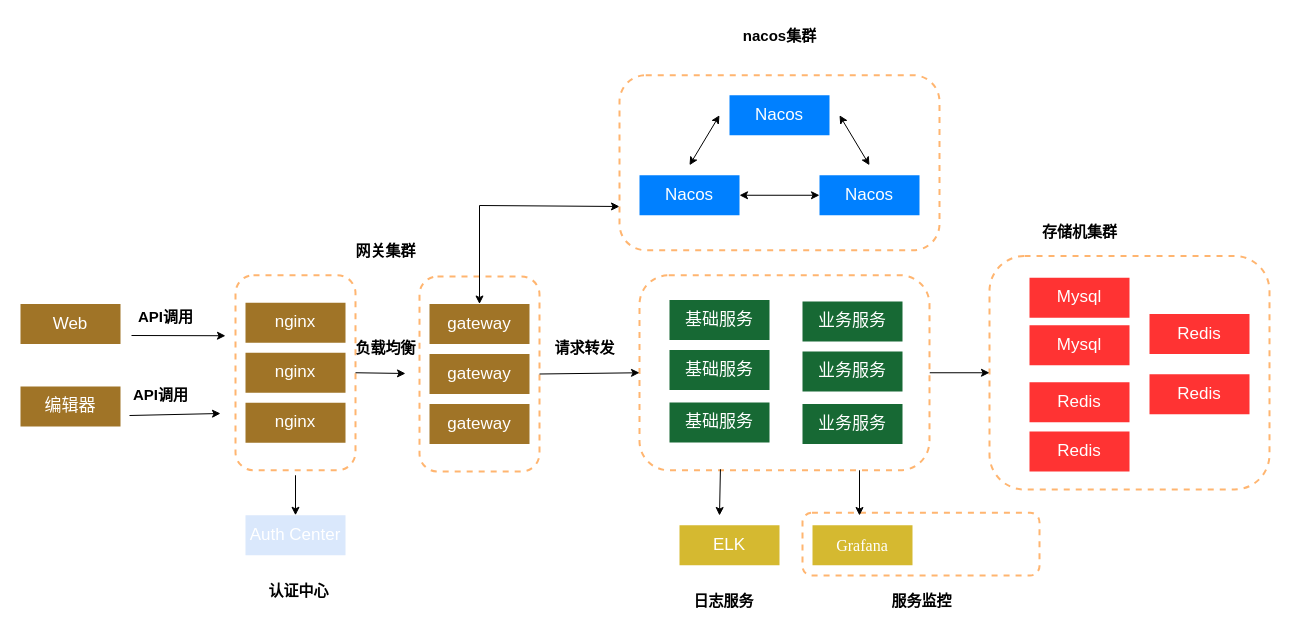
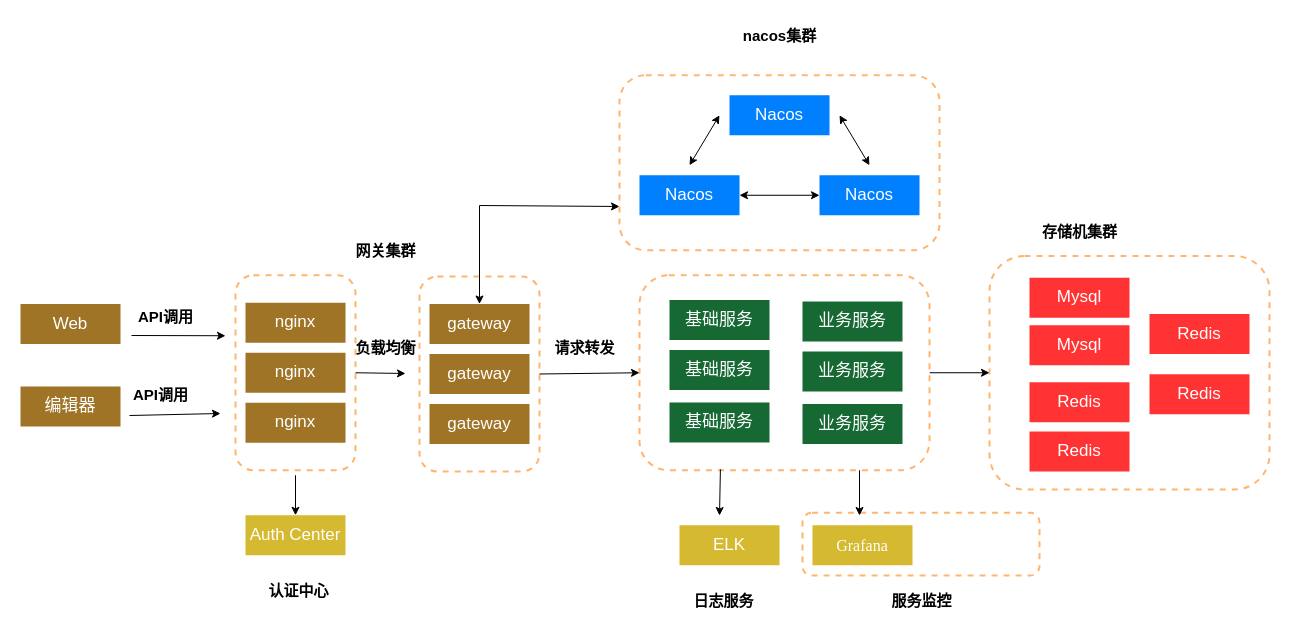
(296, 535) -> (296, 535)
